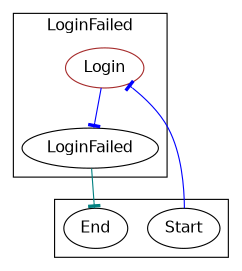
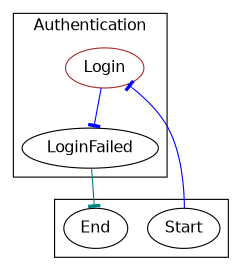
(90, 26) -> (90, 26)
